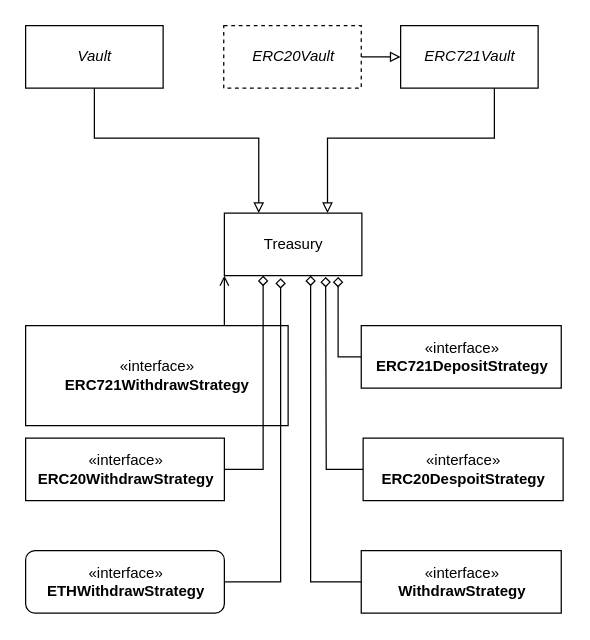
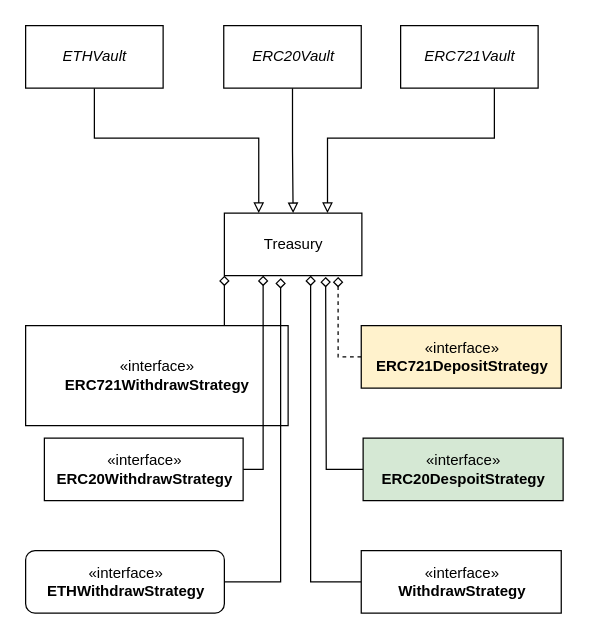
(95, 57) -> (95, 57)
(293, 57) -> (293, 57)
(385, 57) -> (293, 146)
(224, 282) -> (224, 286)
(338, 333) -> (338, 333)
(461, 357) -> (461, 357)
(125, 469) -> (144, 469)
(463, 469) -> (463, 469)
